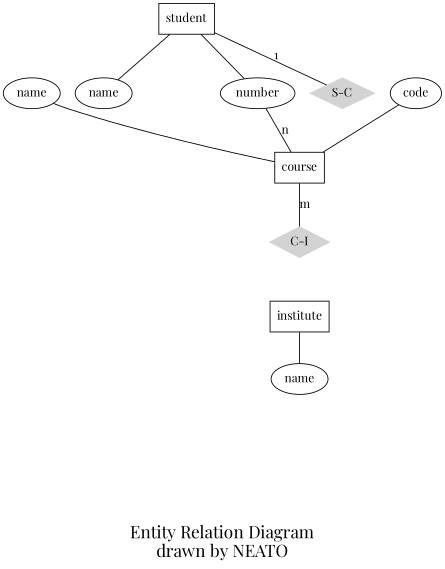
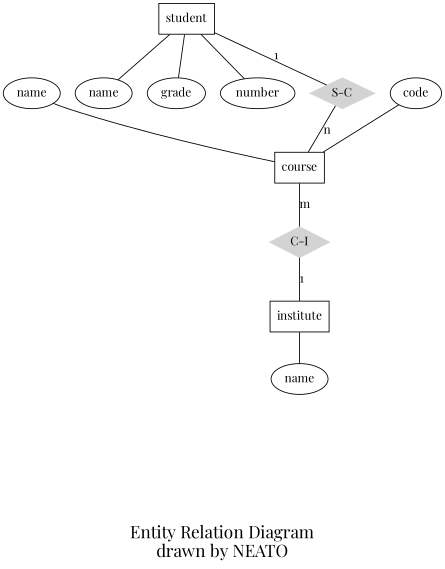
none -> (176, 93)
(279, 130) -> (322, 129)
none -> (300, 279)
